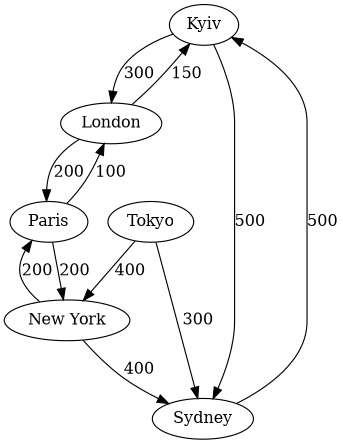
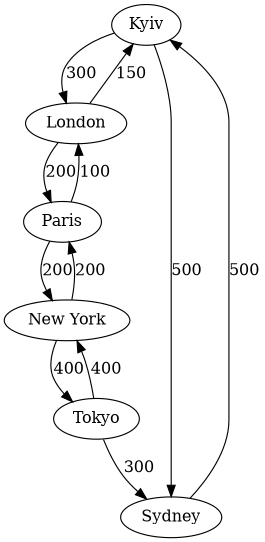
(118, 373) -> (51, 369)
